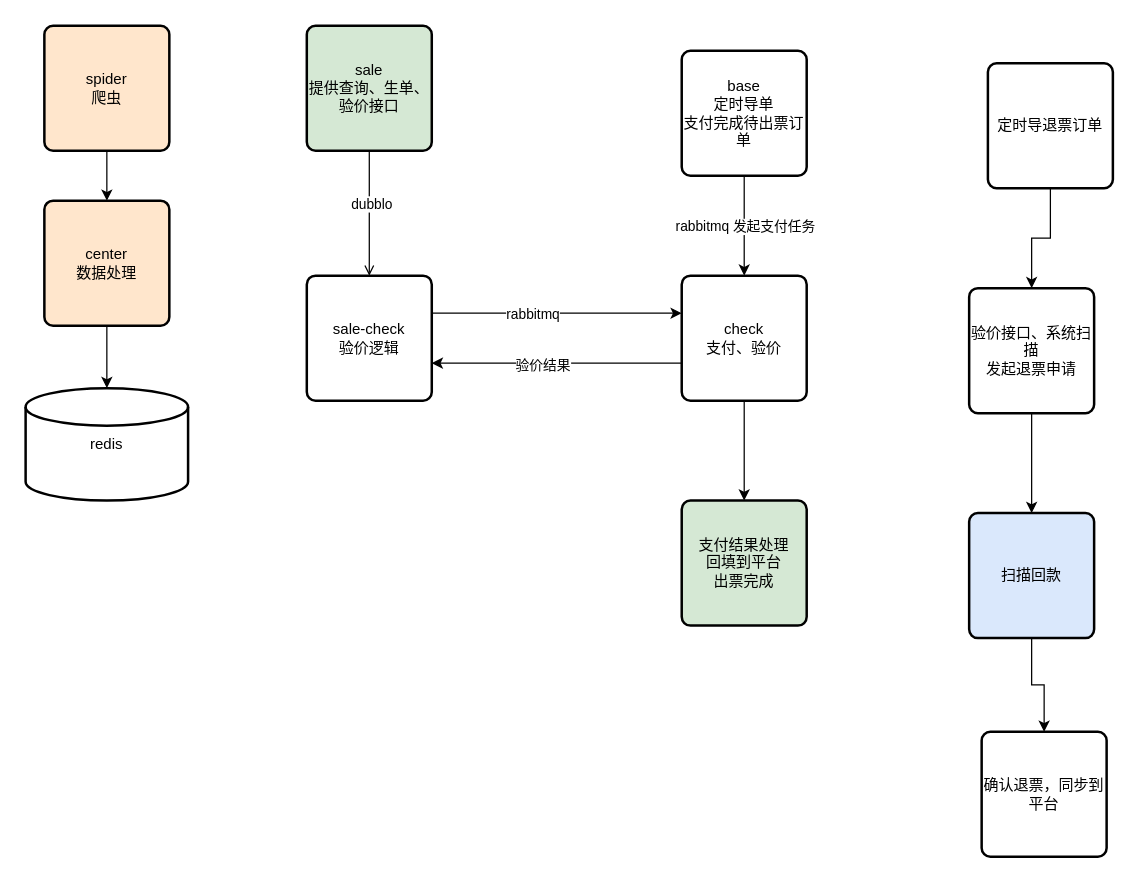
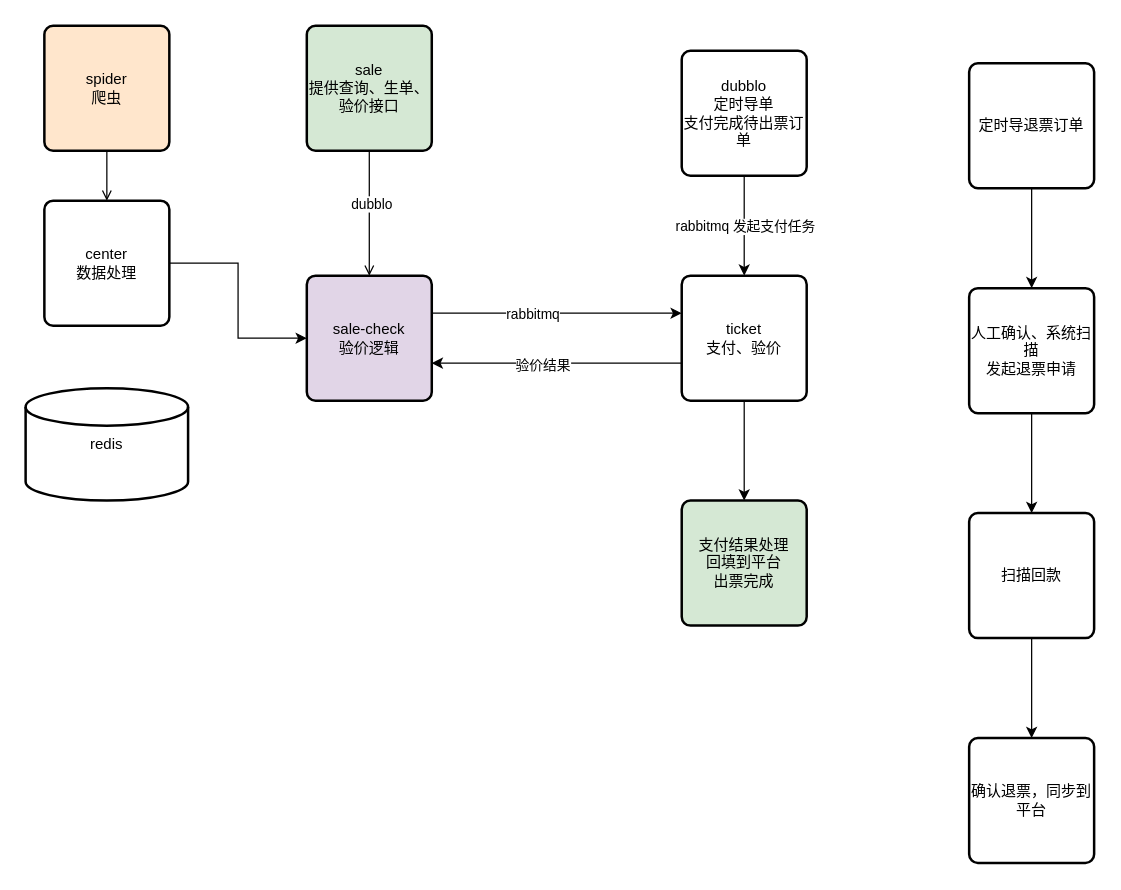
(744, 113) -> (744, 113)
(1051, 126) -> (1032, 126)
(107, 191) -> (107, 193)
(107, 263) -> (107, 263)
(369, 338) -> (369, 338)
(744, 338) -> (744, 338)
(1032, 351) -> (1032, 351)
(107, 353) -> (238, 296)
(1032, 576) -> (1032, 576)
(1044, 794) -> (1032, 801)
